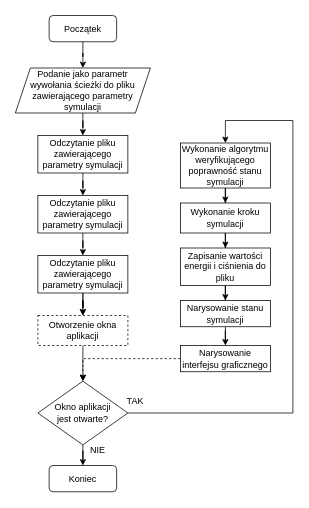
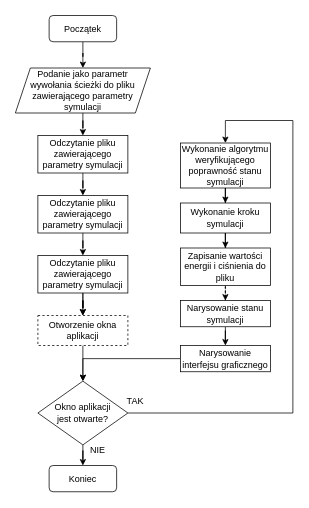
(225, 287) -> (225, 287)
(132, 359) -> (132, 359)
